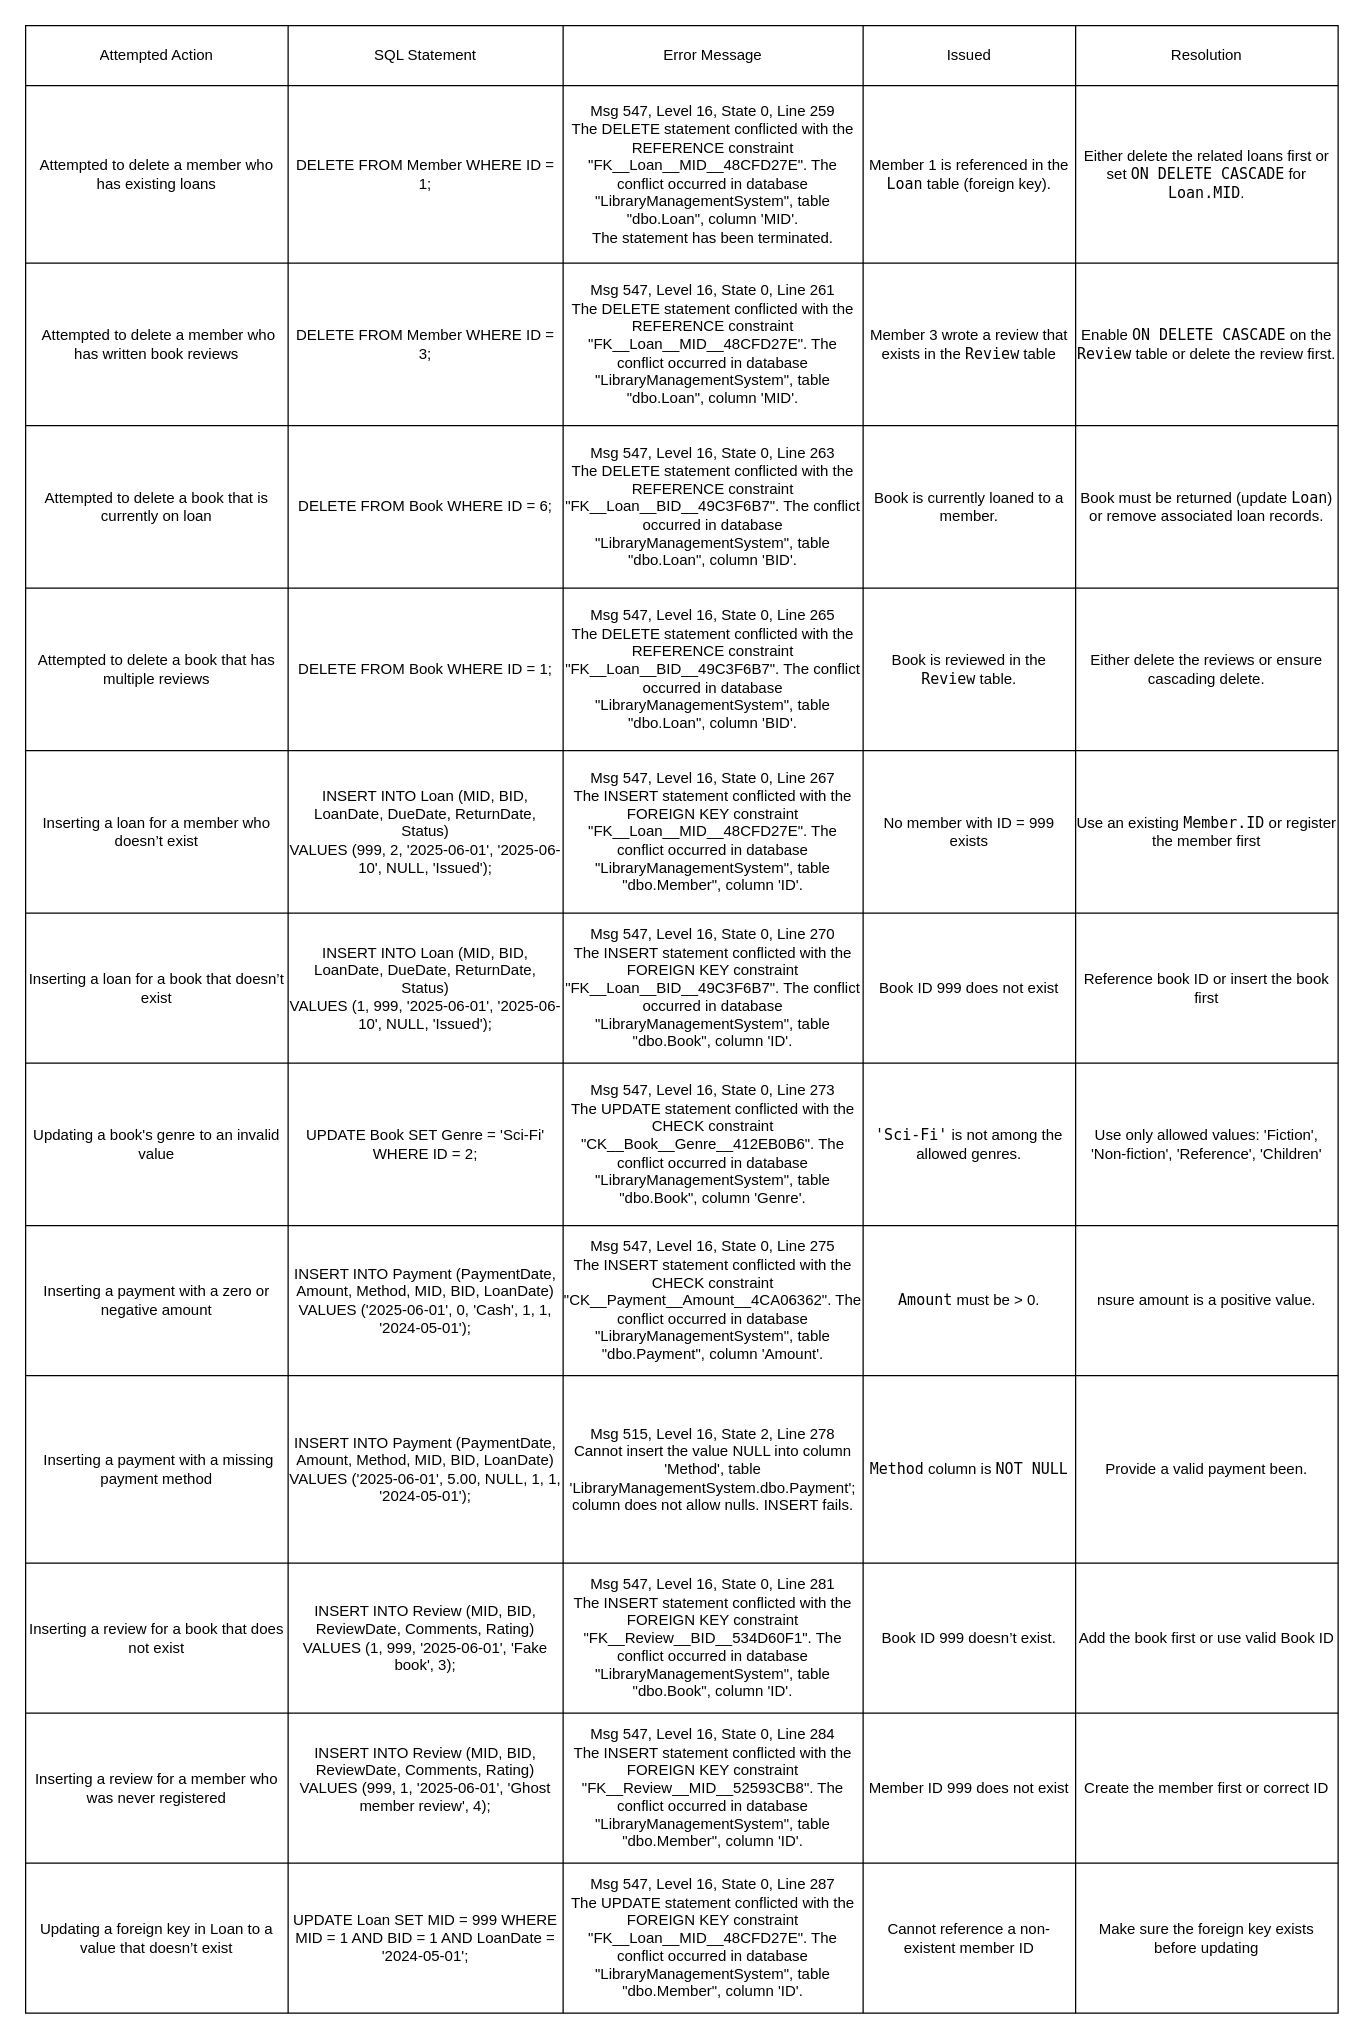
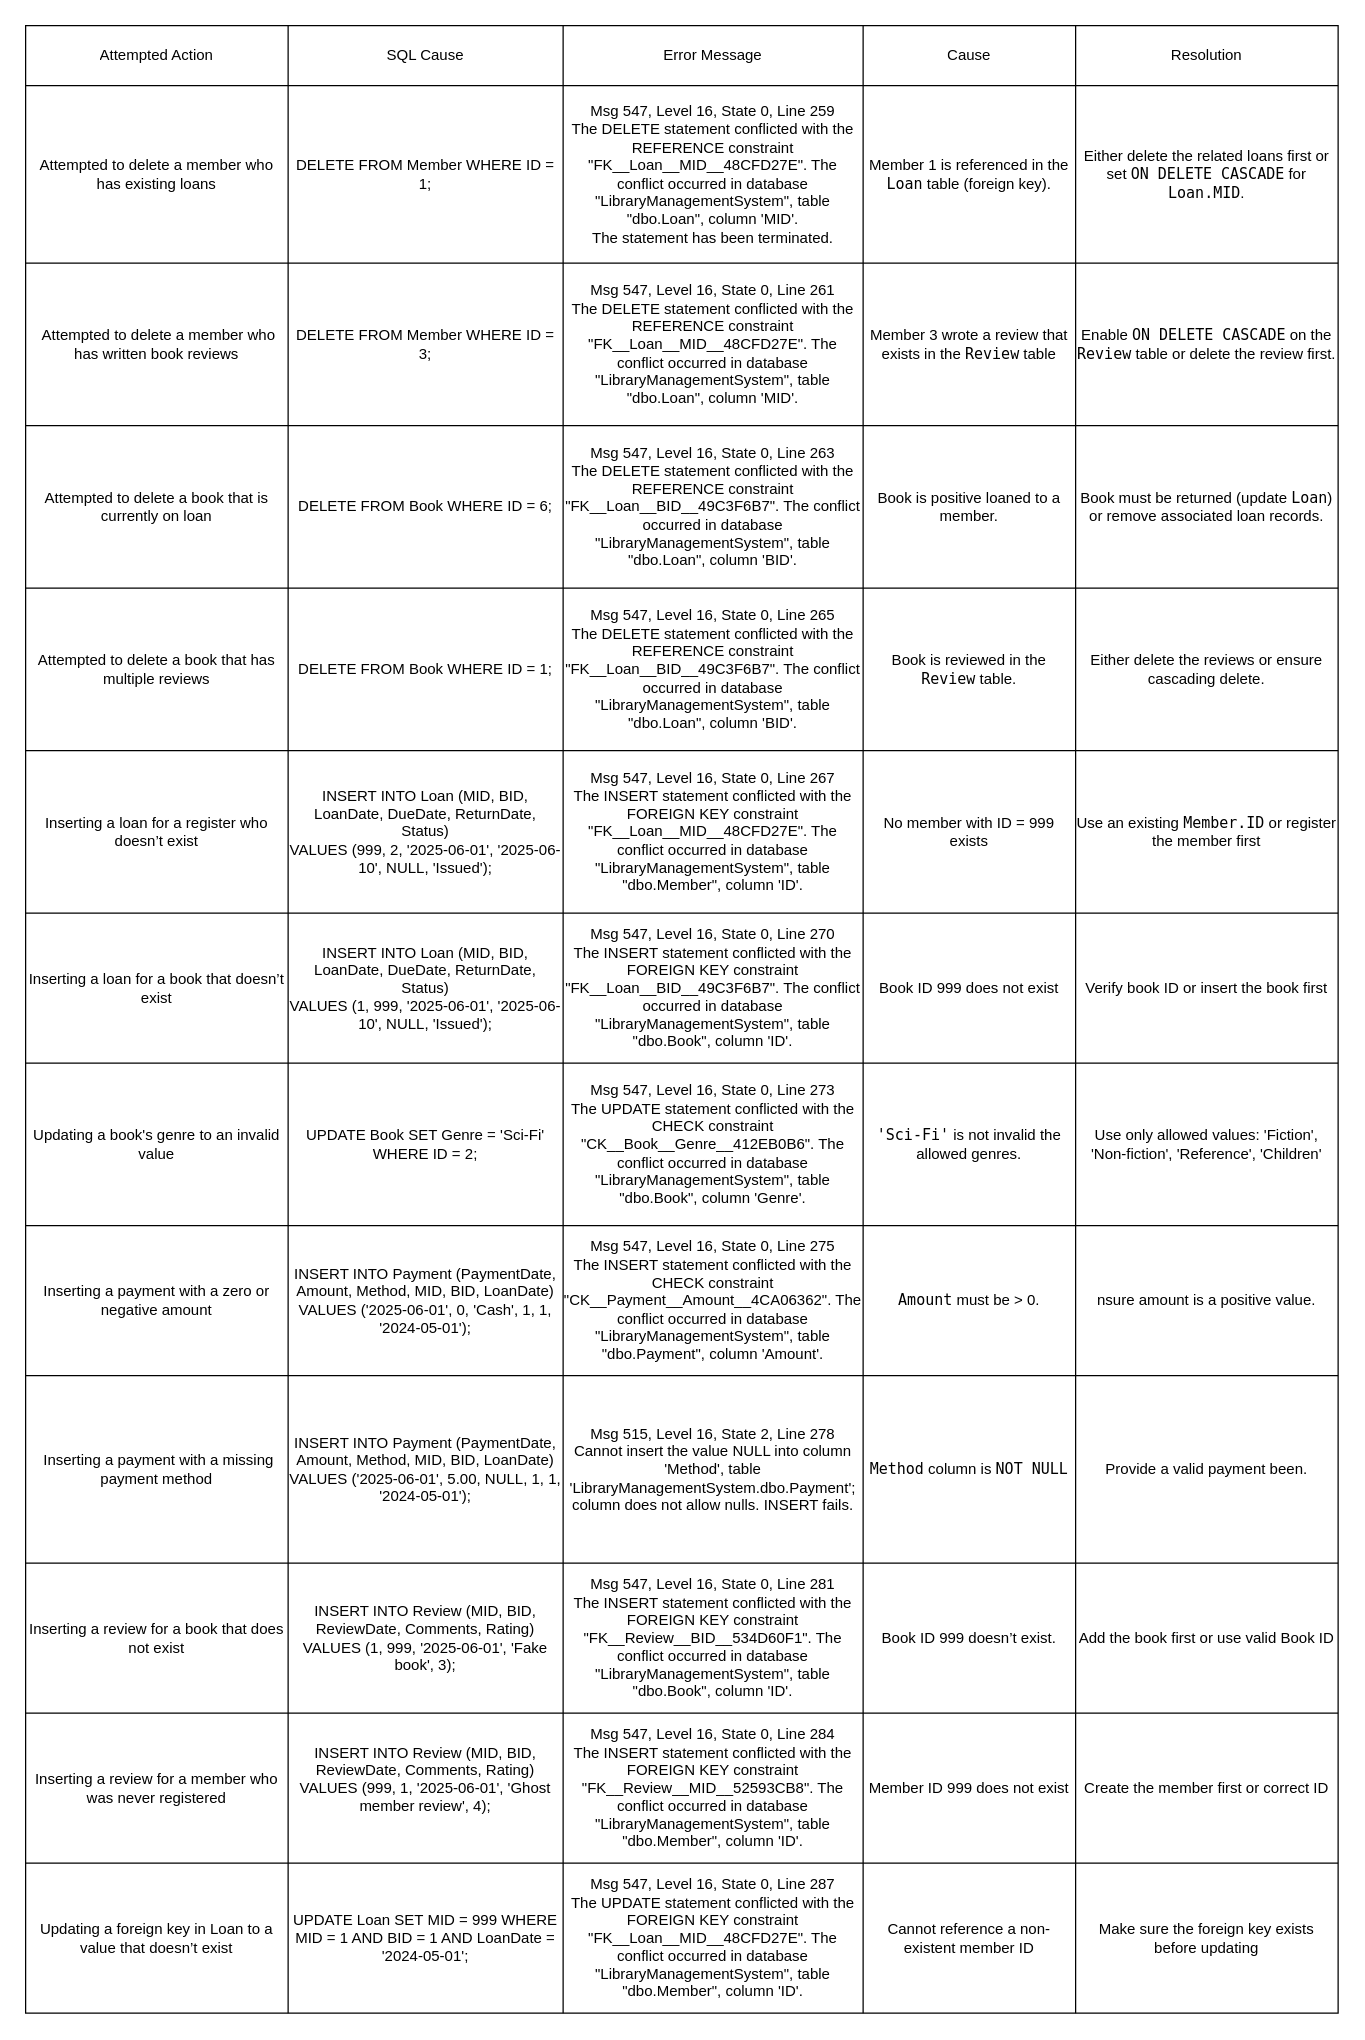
(426, 56) -> (426, 56)
(969, 56) -> (969, 56)
(969, 507) -> (969, 507)
(157, 832) -> (157, 832)
(1207, 988) -> (1207, 988)
(969, 1144) -> (969, 1144)
